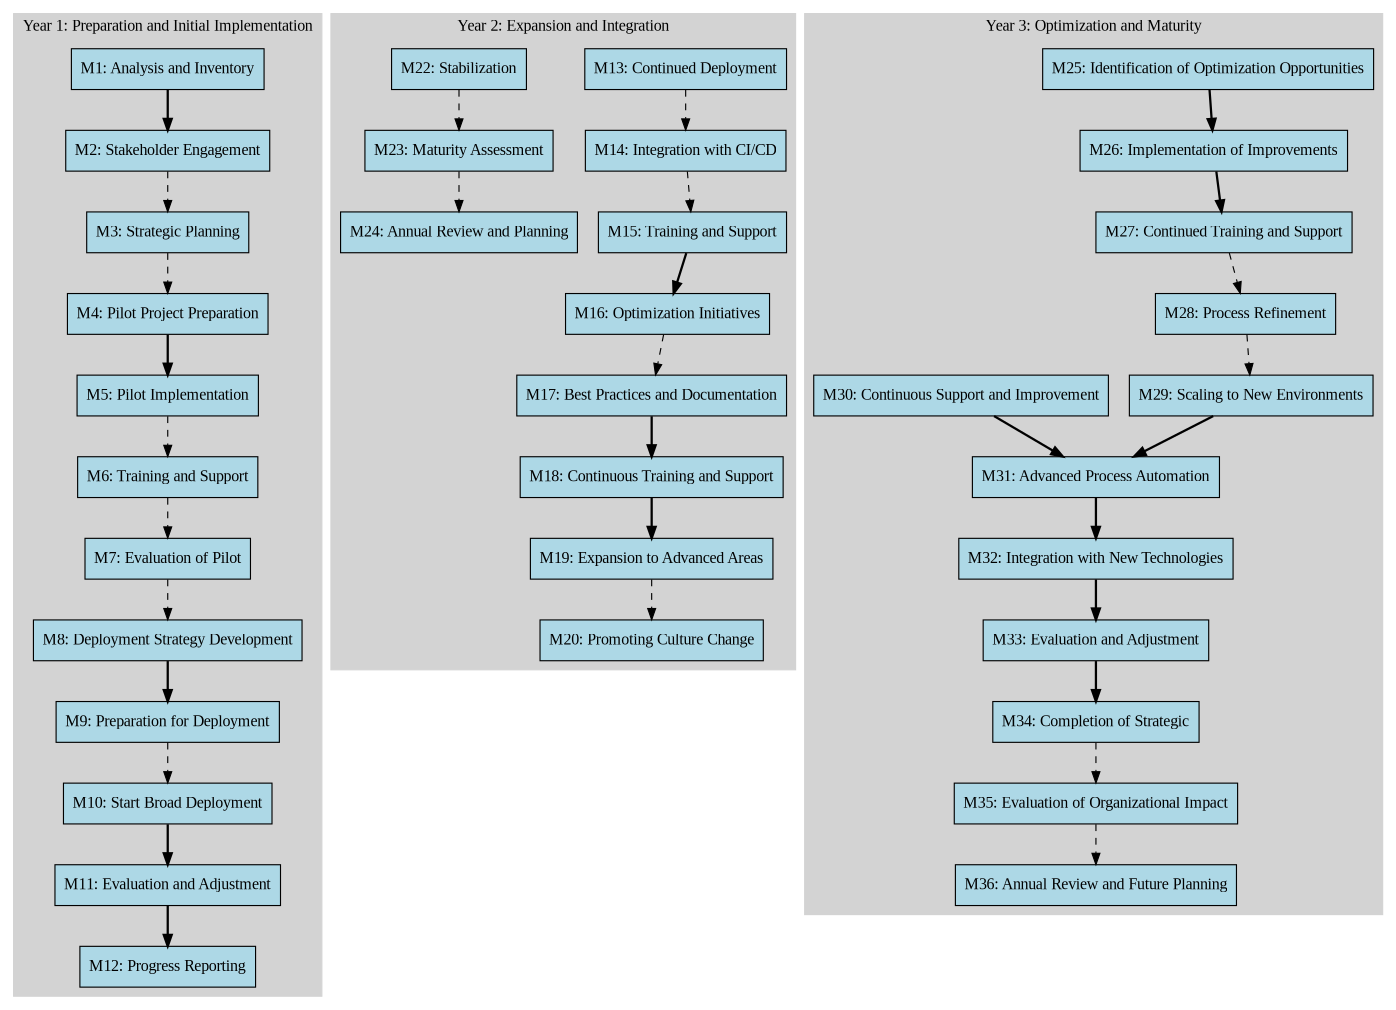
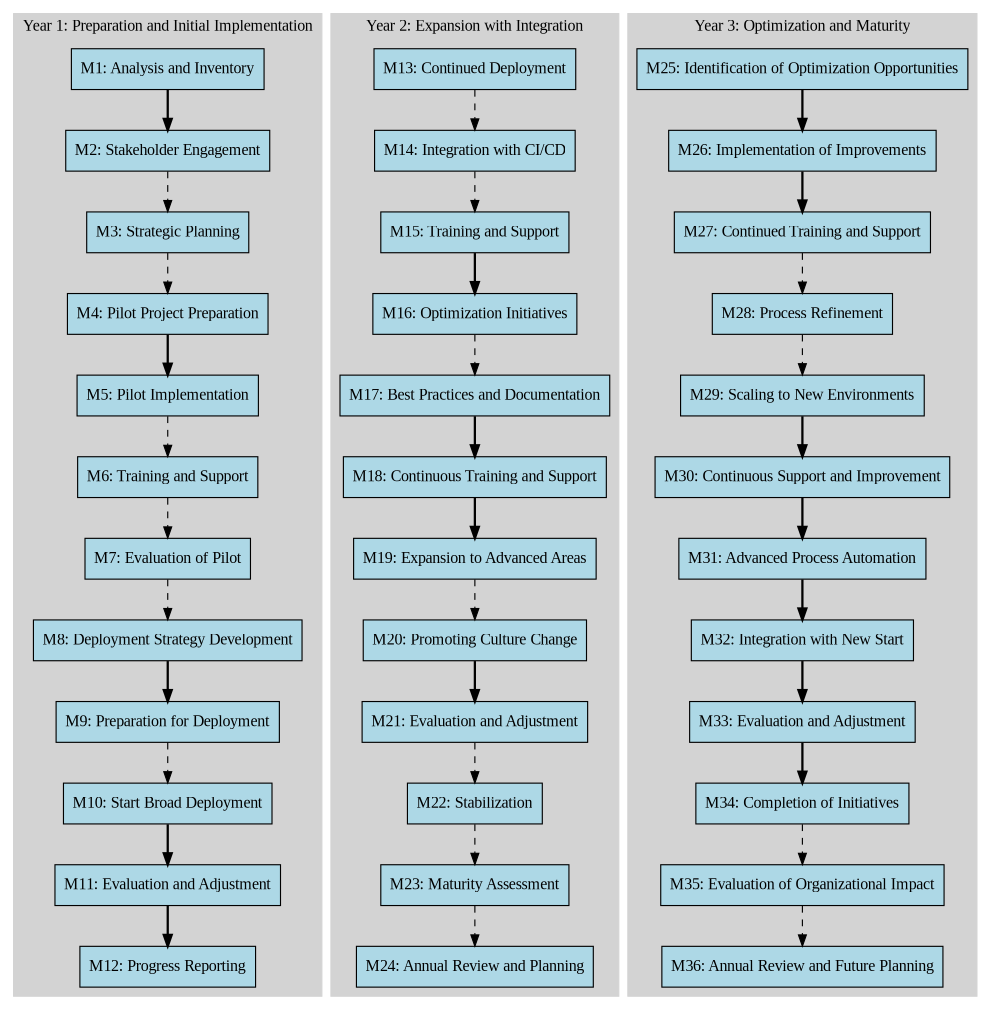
(563, 27) -> (475, 27)
(1179, 434) -> (802, 431)
(1096, 559) -> (802, 640)
none -> (475, 722)
(1096, 722) -> (802, 804)
